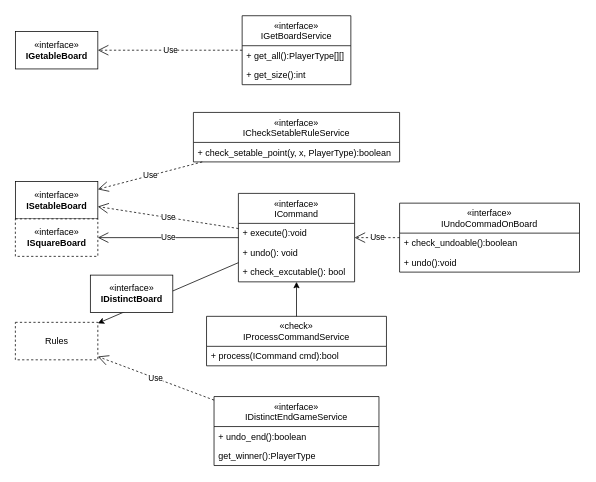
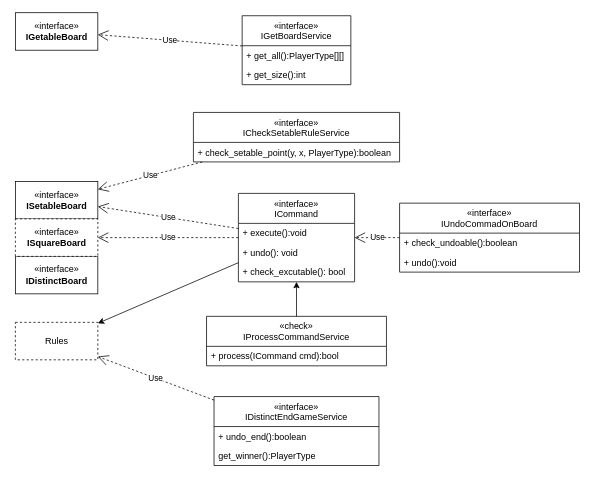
(57, 50) -> (57, 31)
(206, 237) -> (206, 237)
(132, 294) -> (57, 275)
